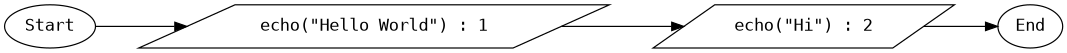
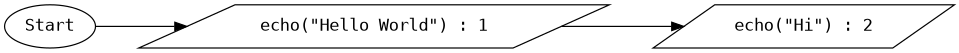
(1030, 26) -> none
